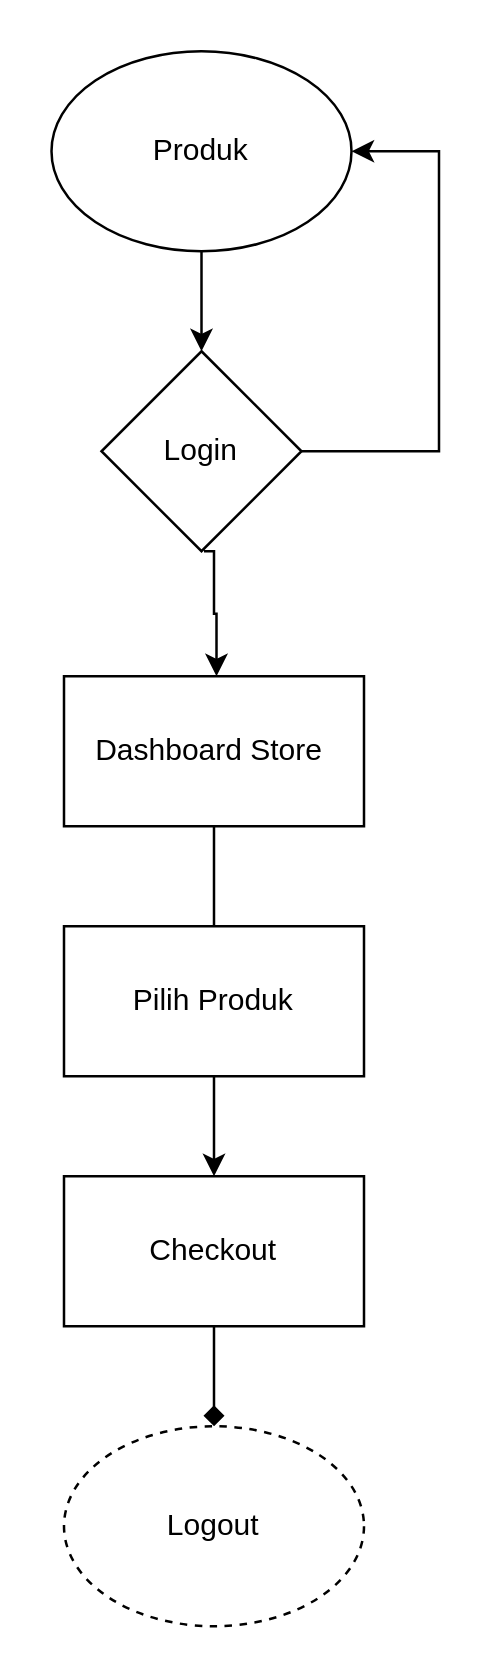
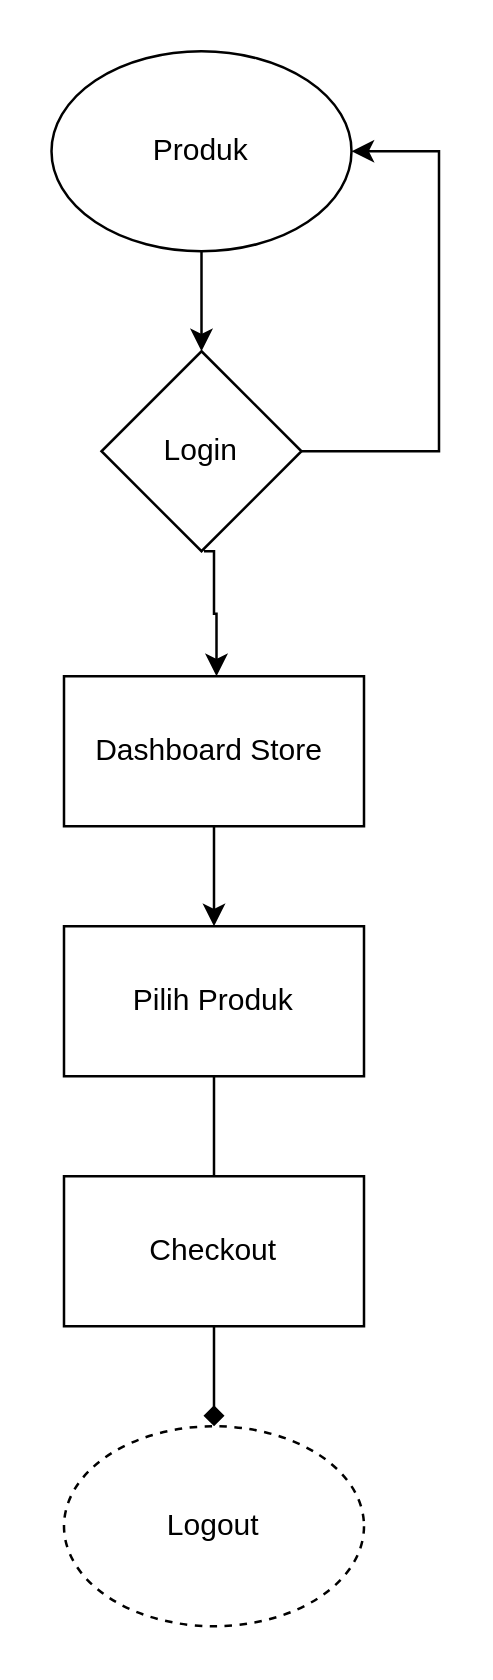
(214, 915) -> (214, 908)
(214, 1158) -> (214, 1165)
